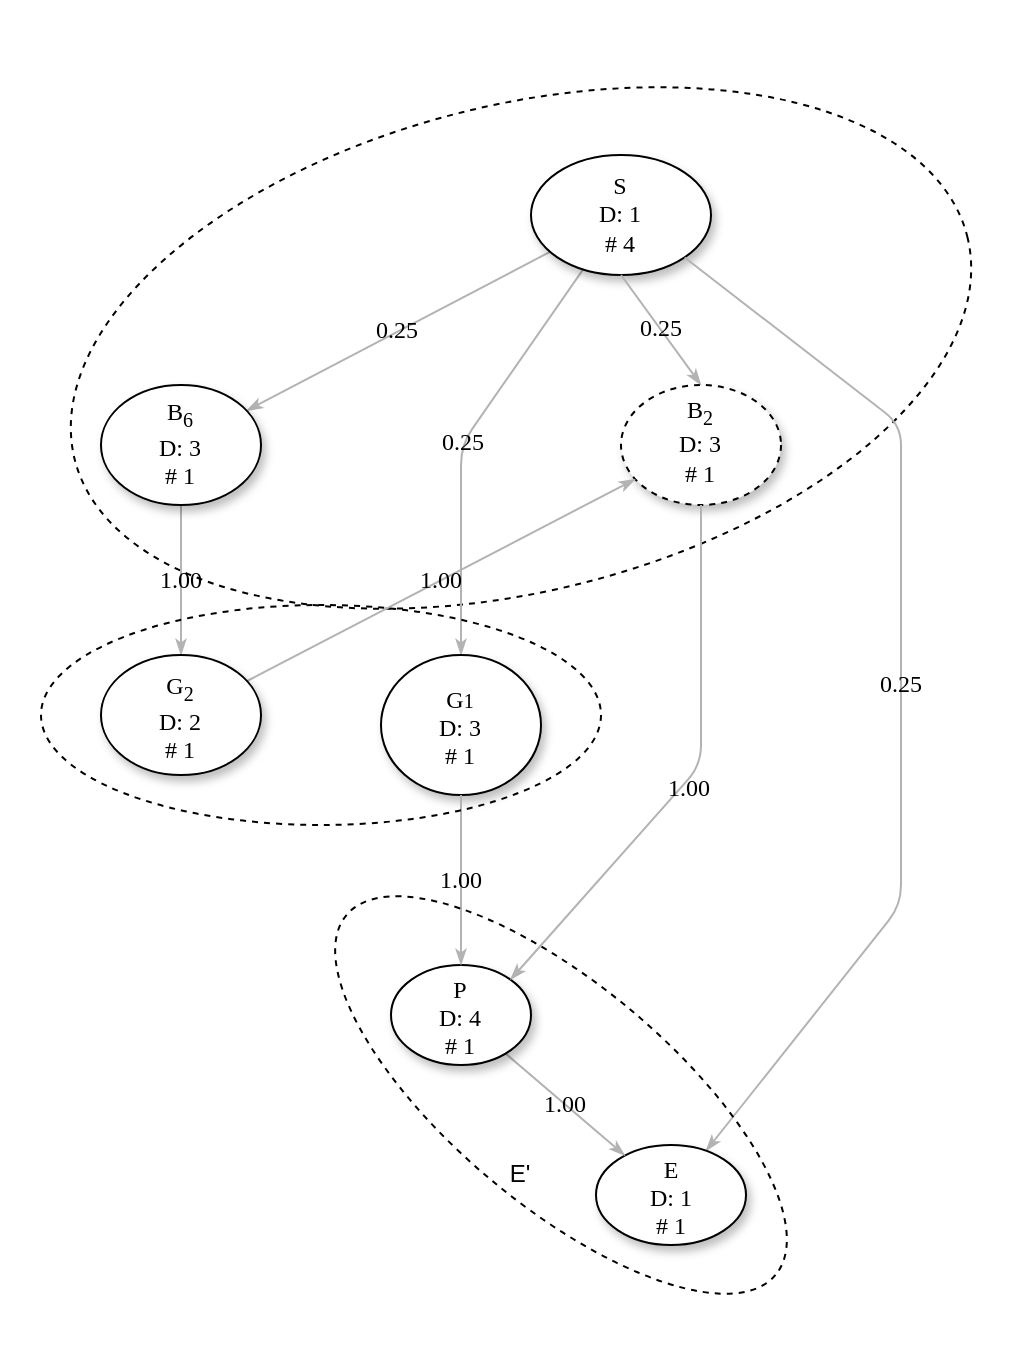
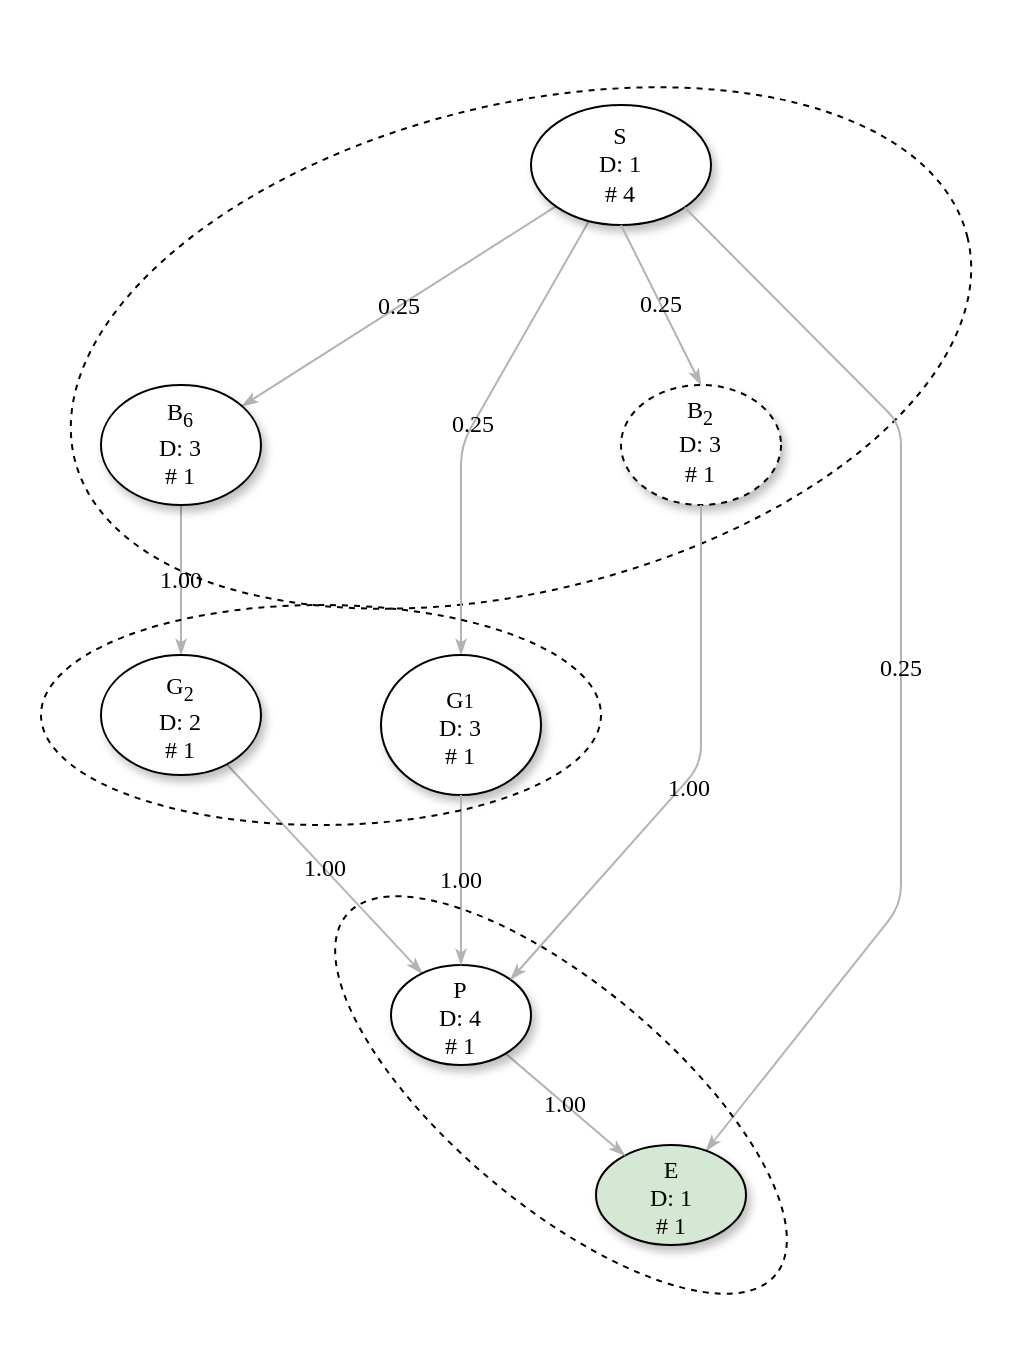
(621, 215) -> (621, 165)
(441, 580) -> (326, 871)
(521, 1175) -> none
(671, 1195) -> (671, 1195)
